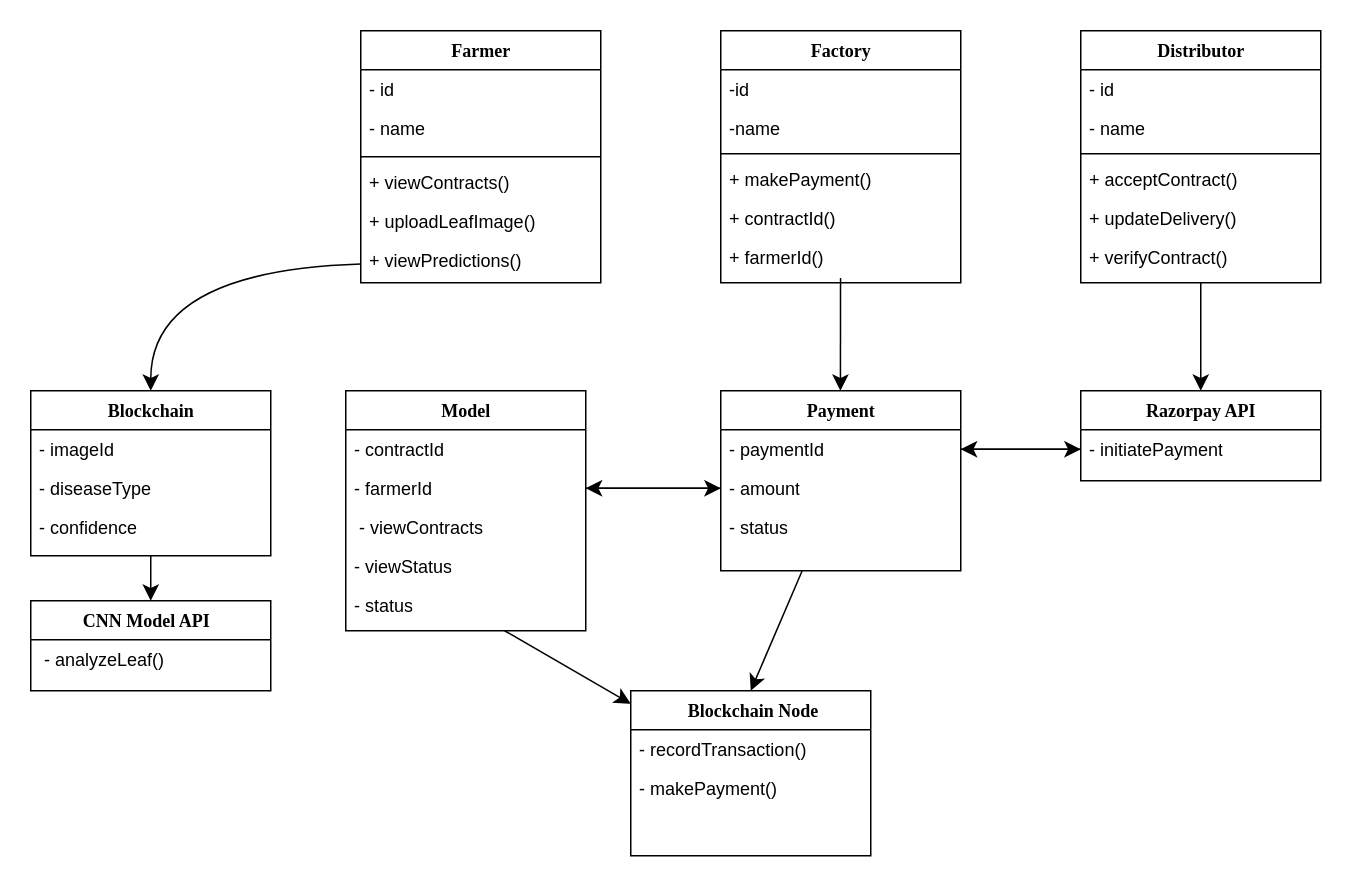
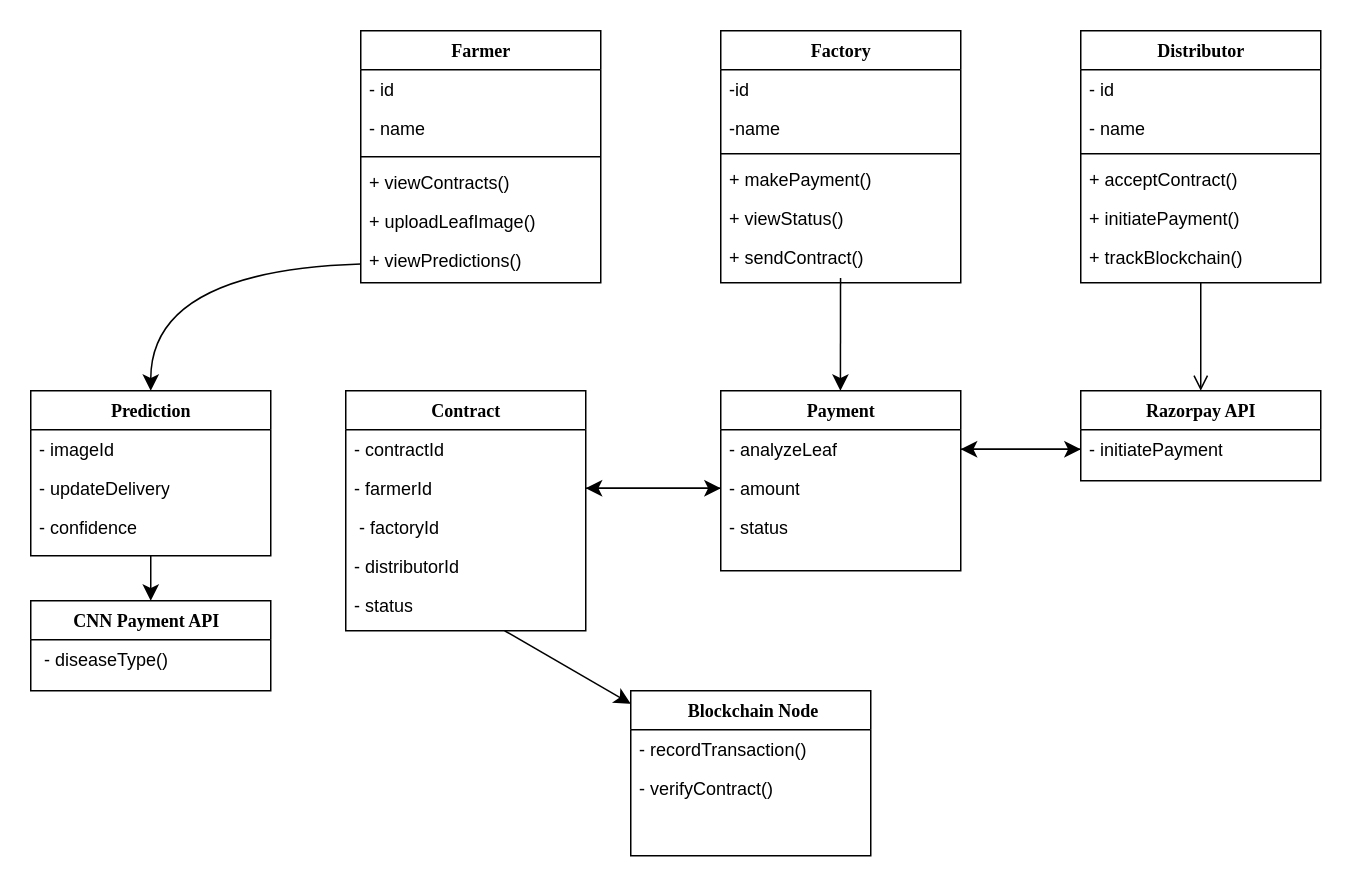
(798, 220) -> (796, 220)
(1173, 220) -> (1176, 220)
(788, 259) -> (808, 259)
(1176, 259) -> (1178, 259)
(1201, 377) -> (1201, 380)
(152, 412) -> (152, 412)
(467, 412) -> (467, 412)
(783, 451) -> (791, 451)
(101, 490) -> (113, 490)
(426, 529) -> (408, 529)
(411, 568) -> (423, 568)
(152, 622) -> (152, 622)
(778, 626) -> none
(111, 661) -> (111, 661)
(713, 790) -> (726, 790)
